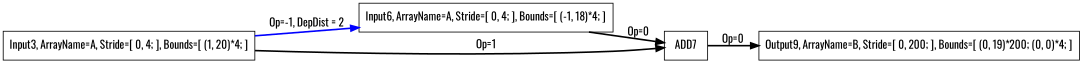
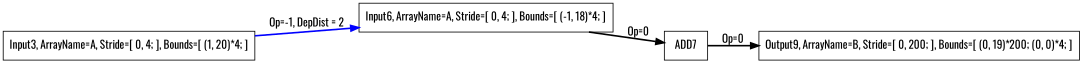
(455, 54) -> none
